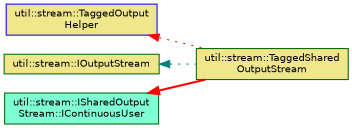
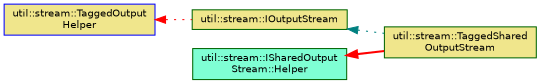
(182, 43) -> (179, 20)
(82, 109) -> (270, 64)
